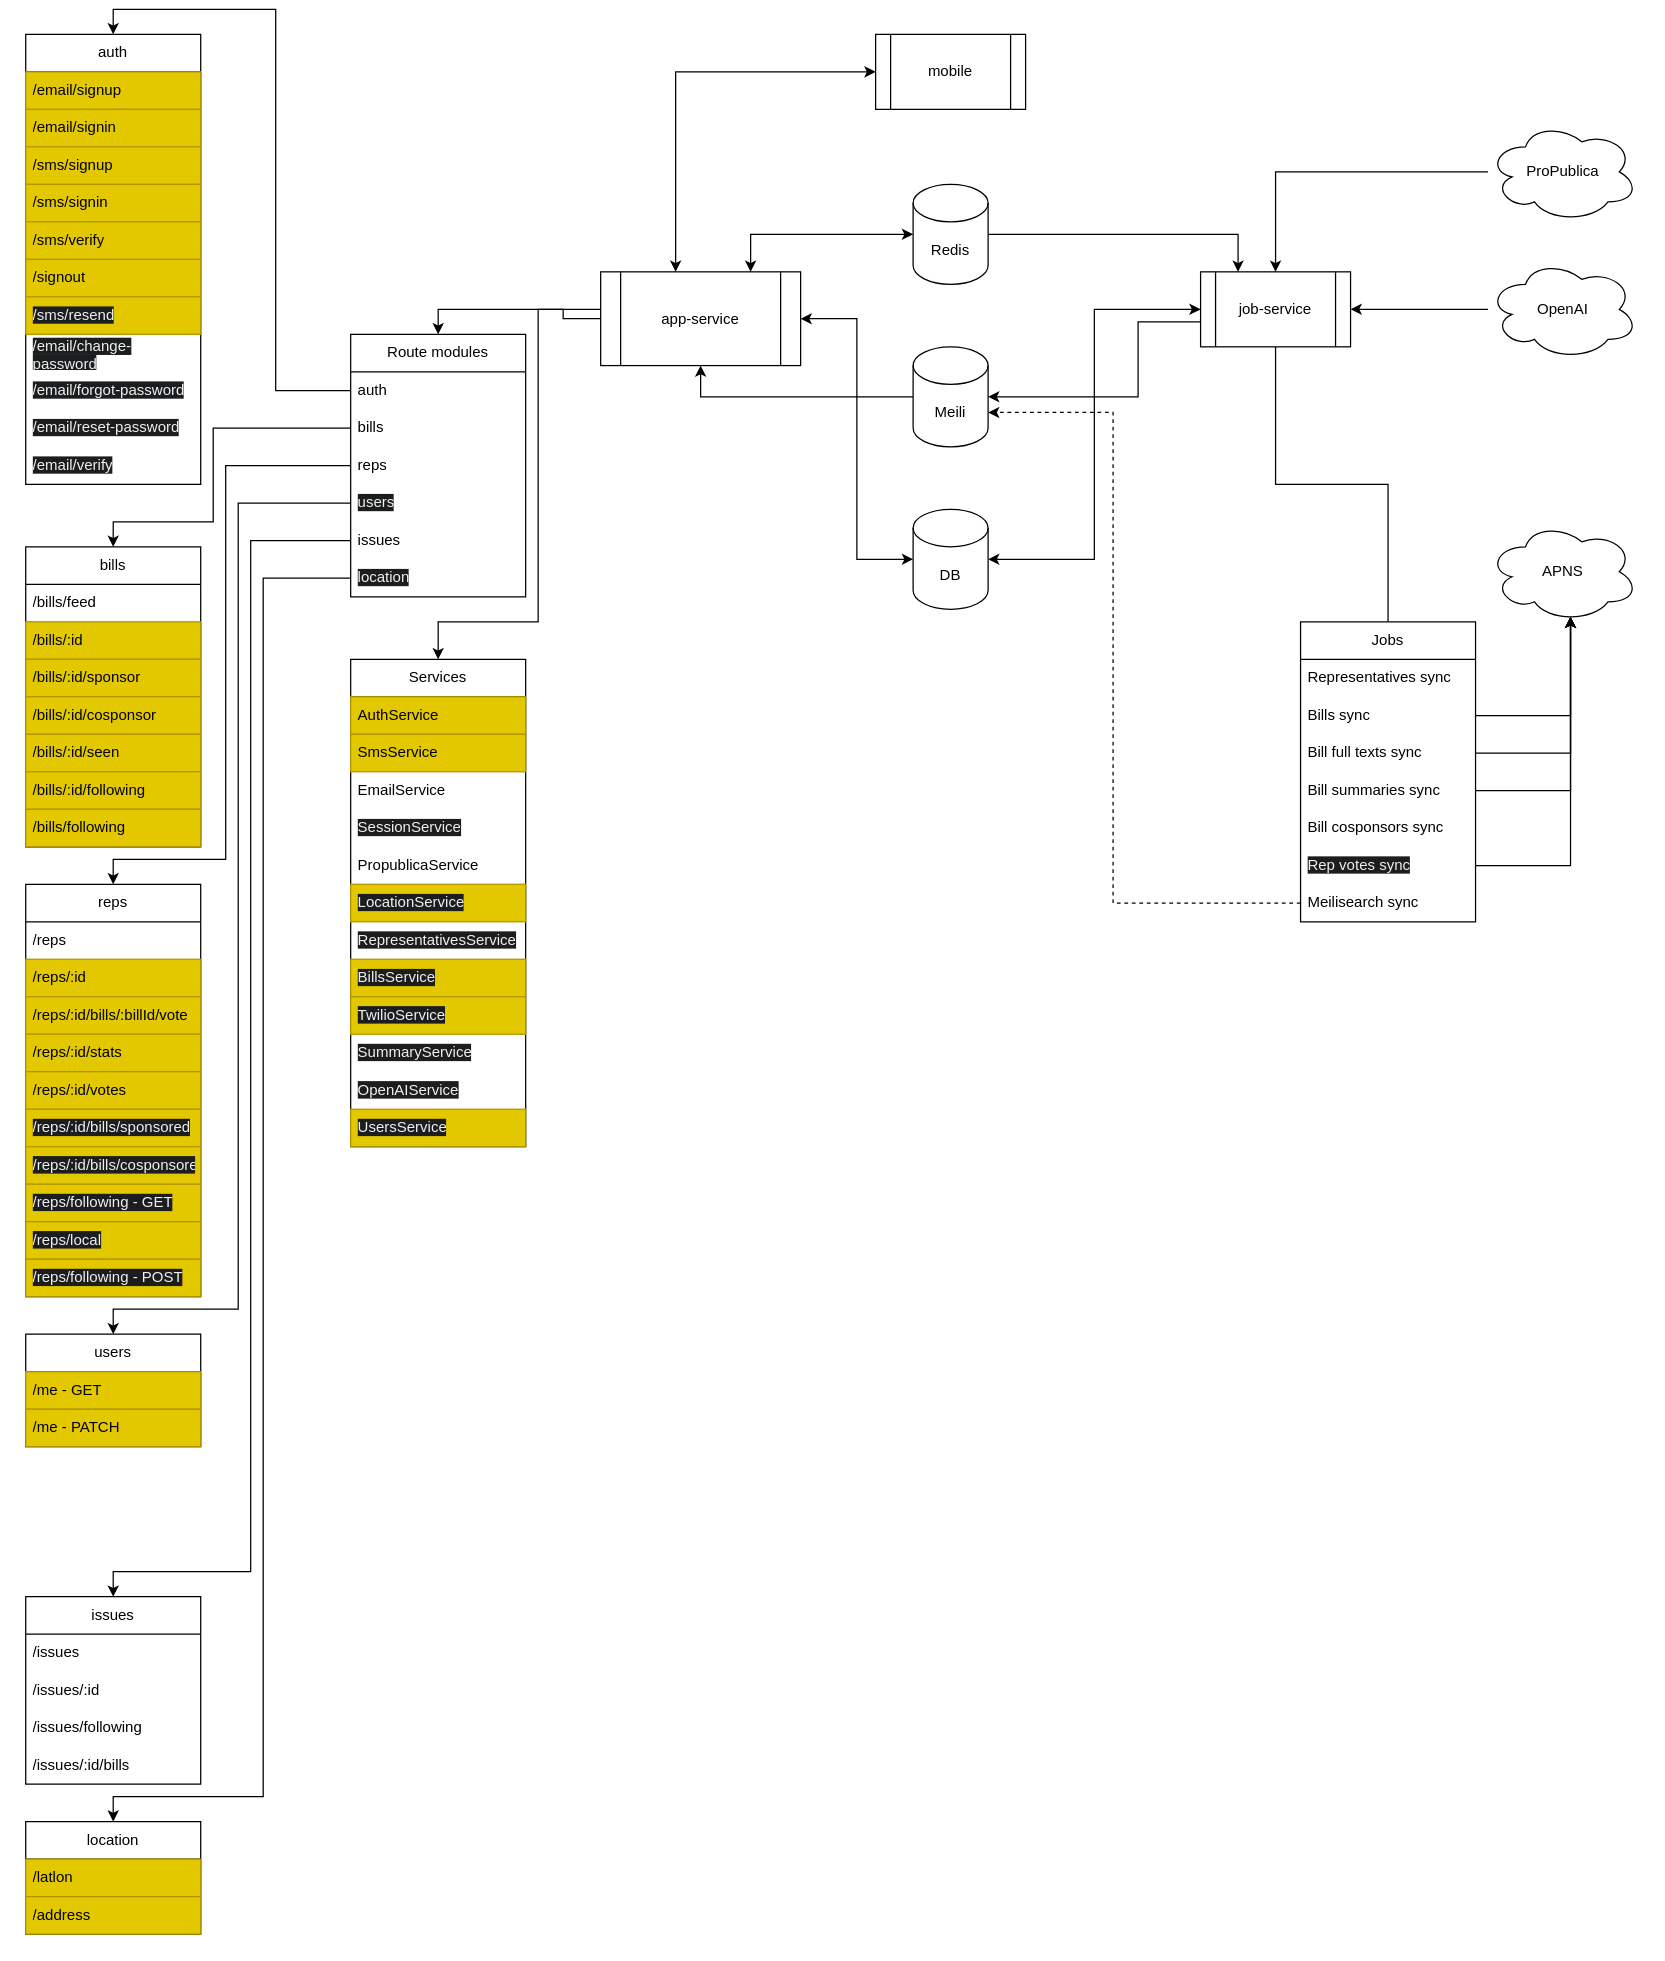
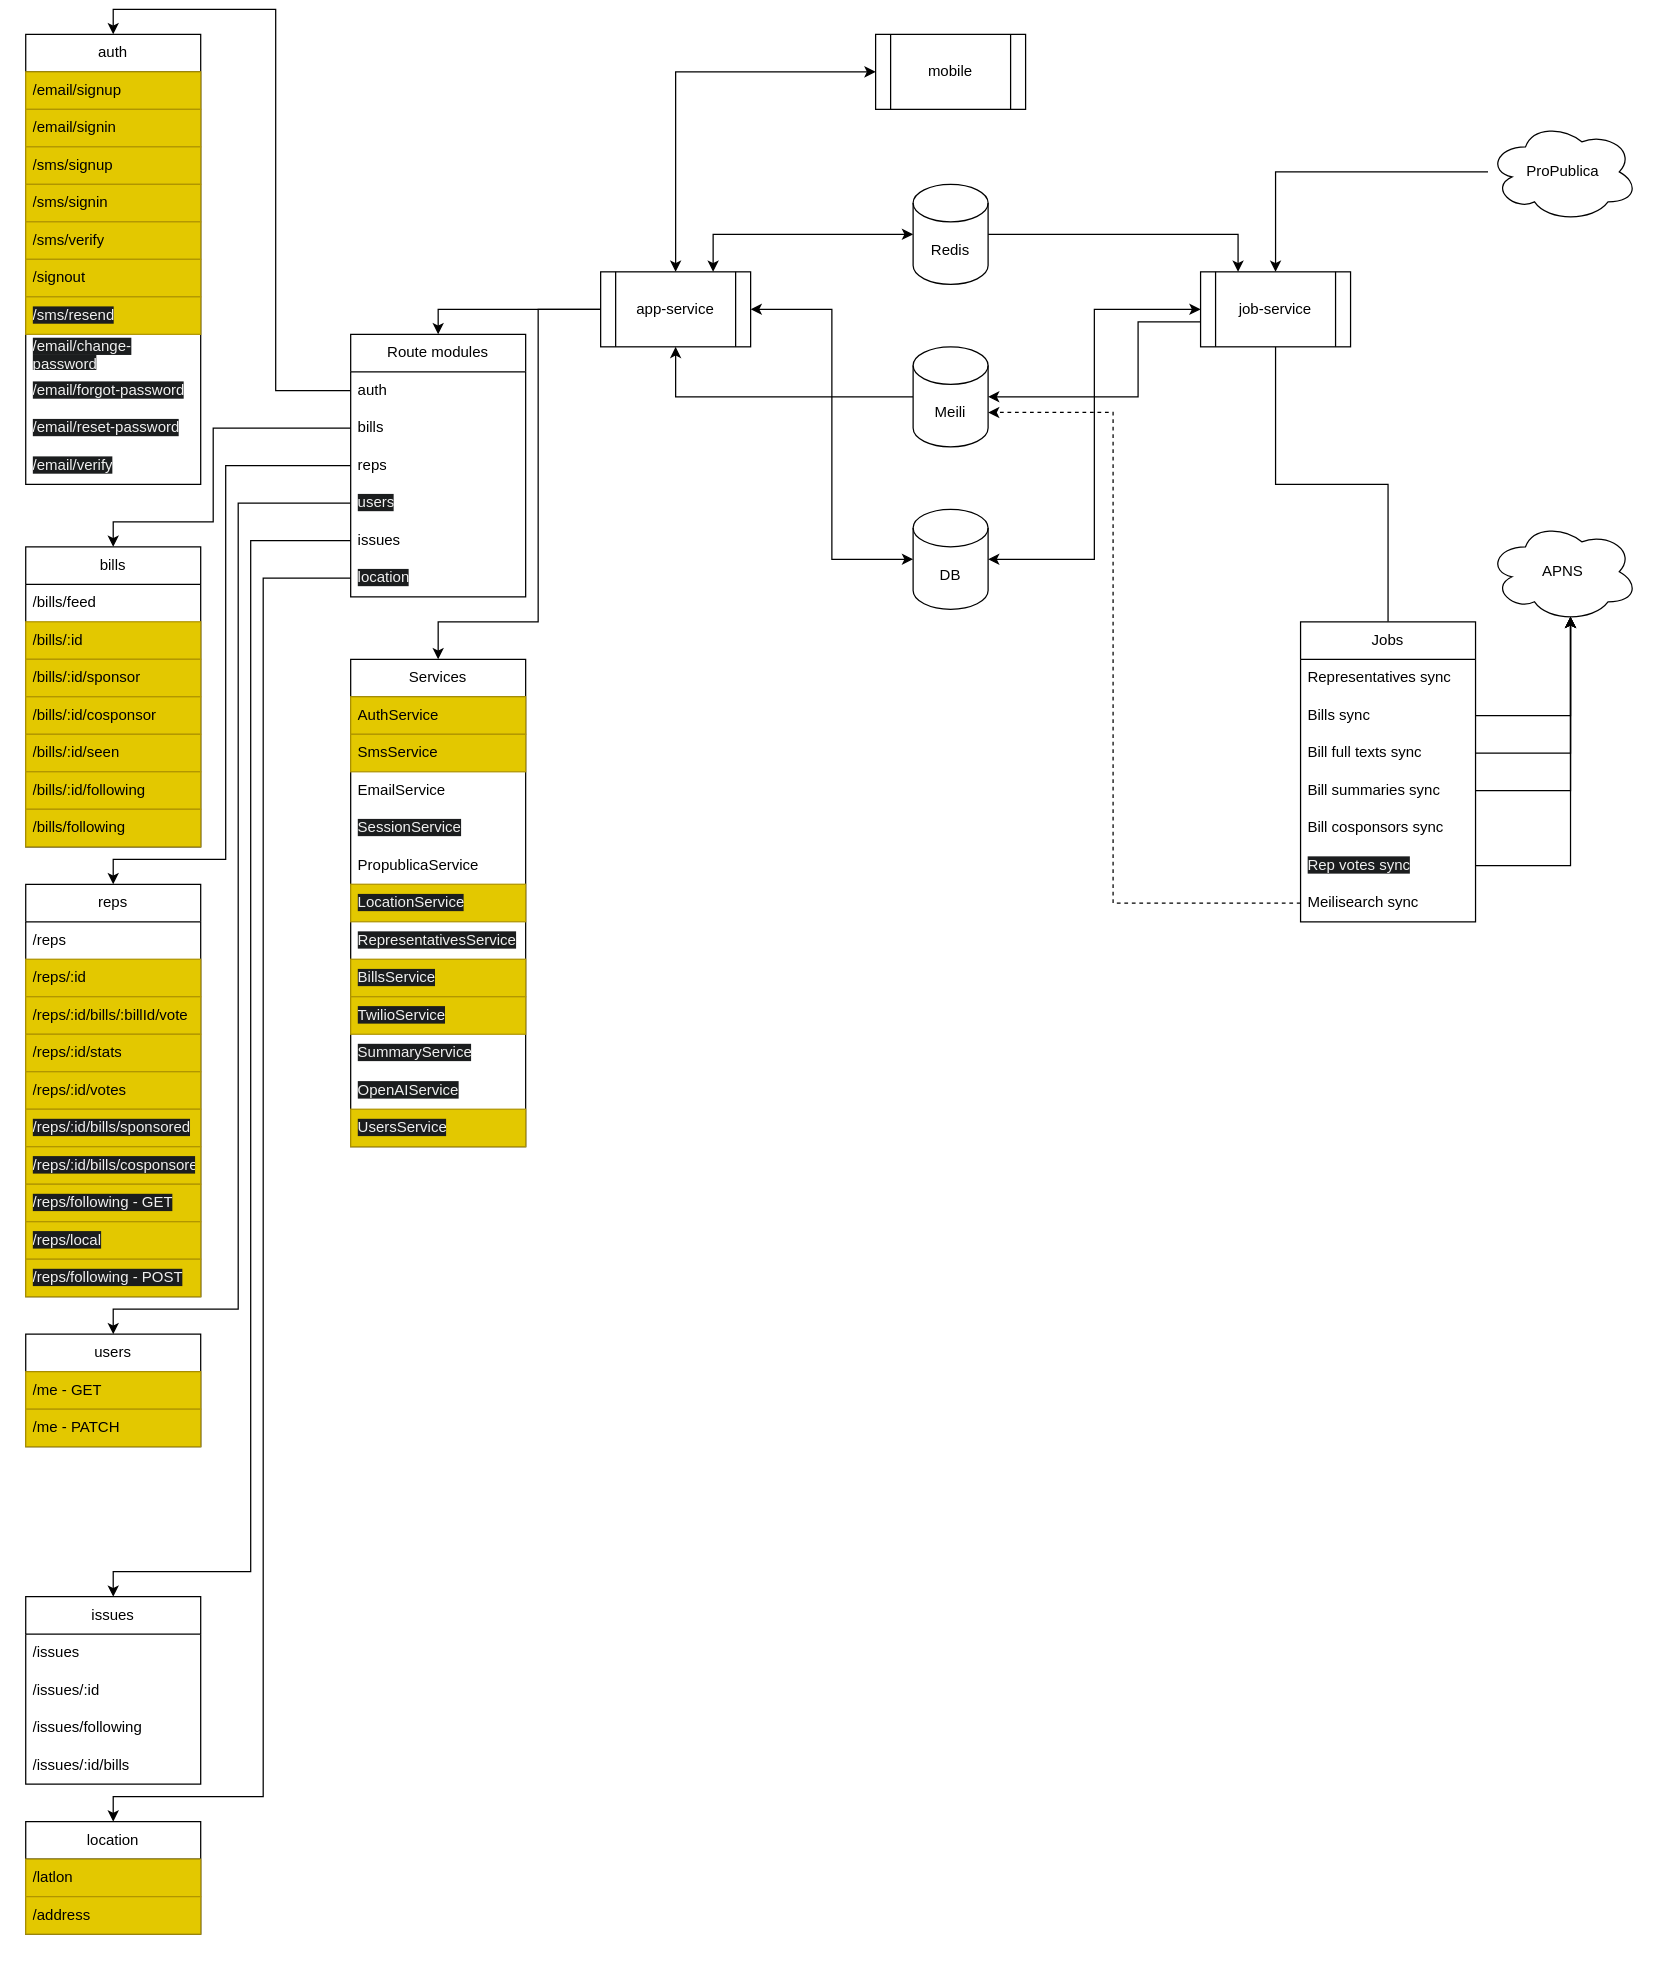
(1424, 309) -> none
(1563, 309) -> none
(701, 319) -> (676, 309)
